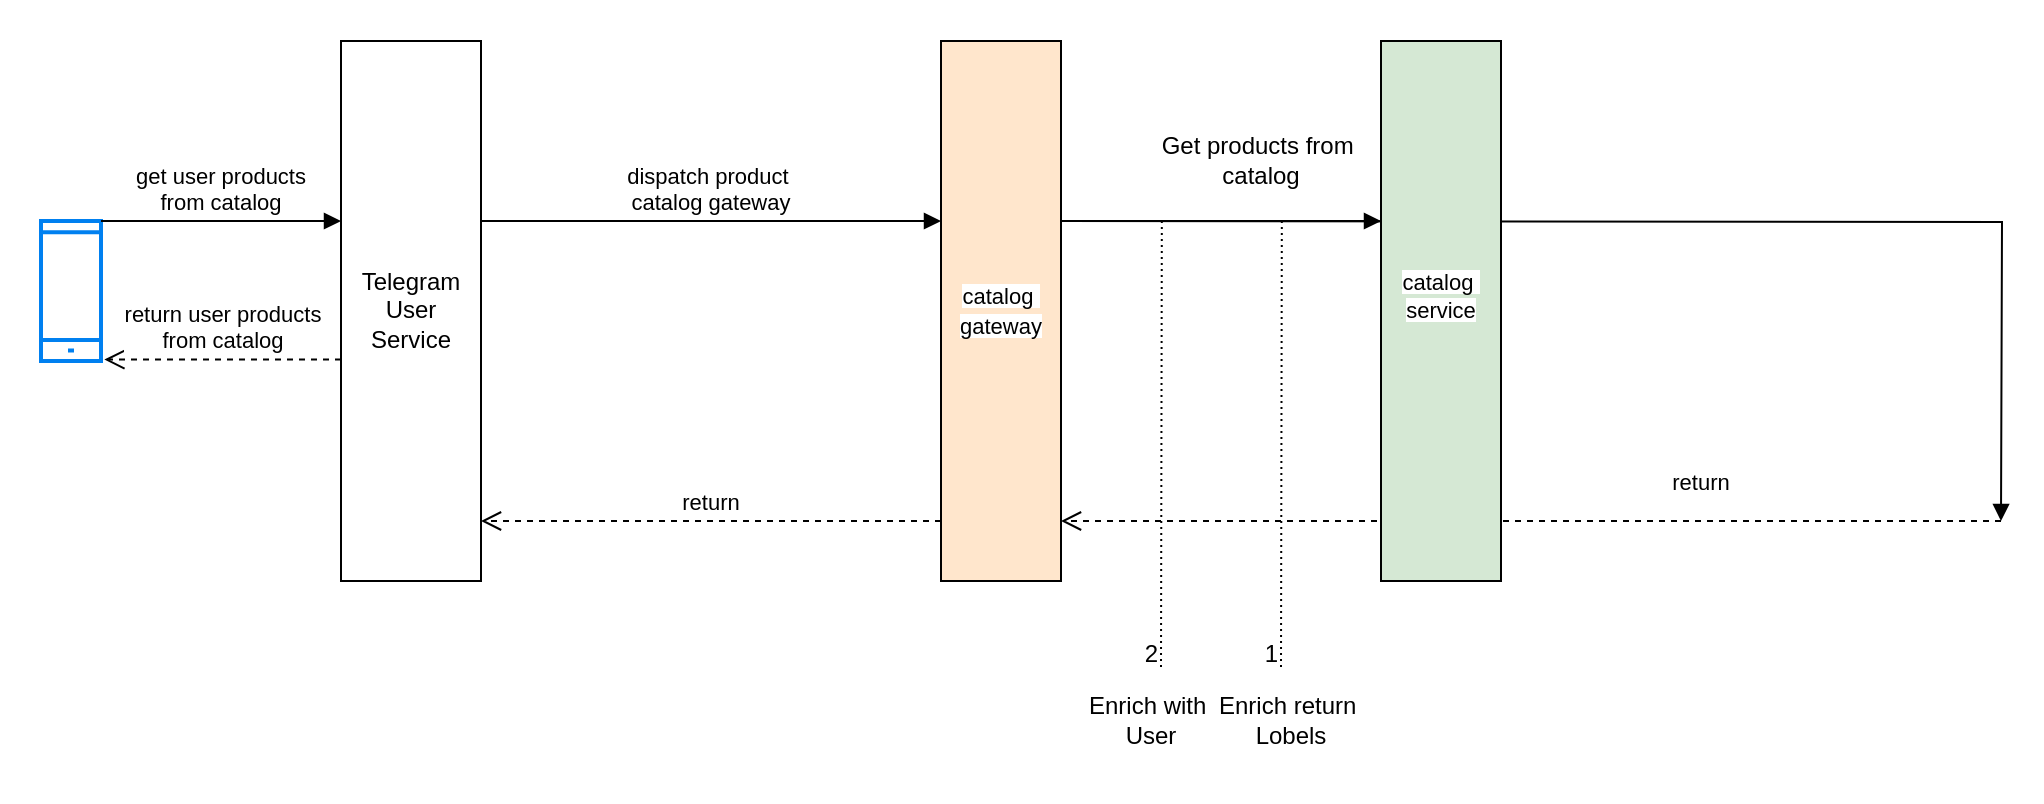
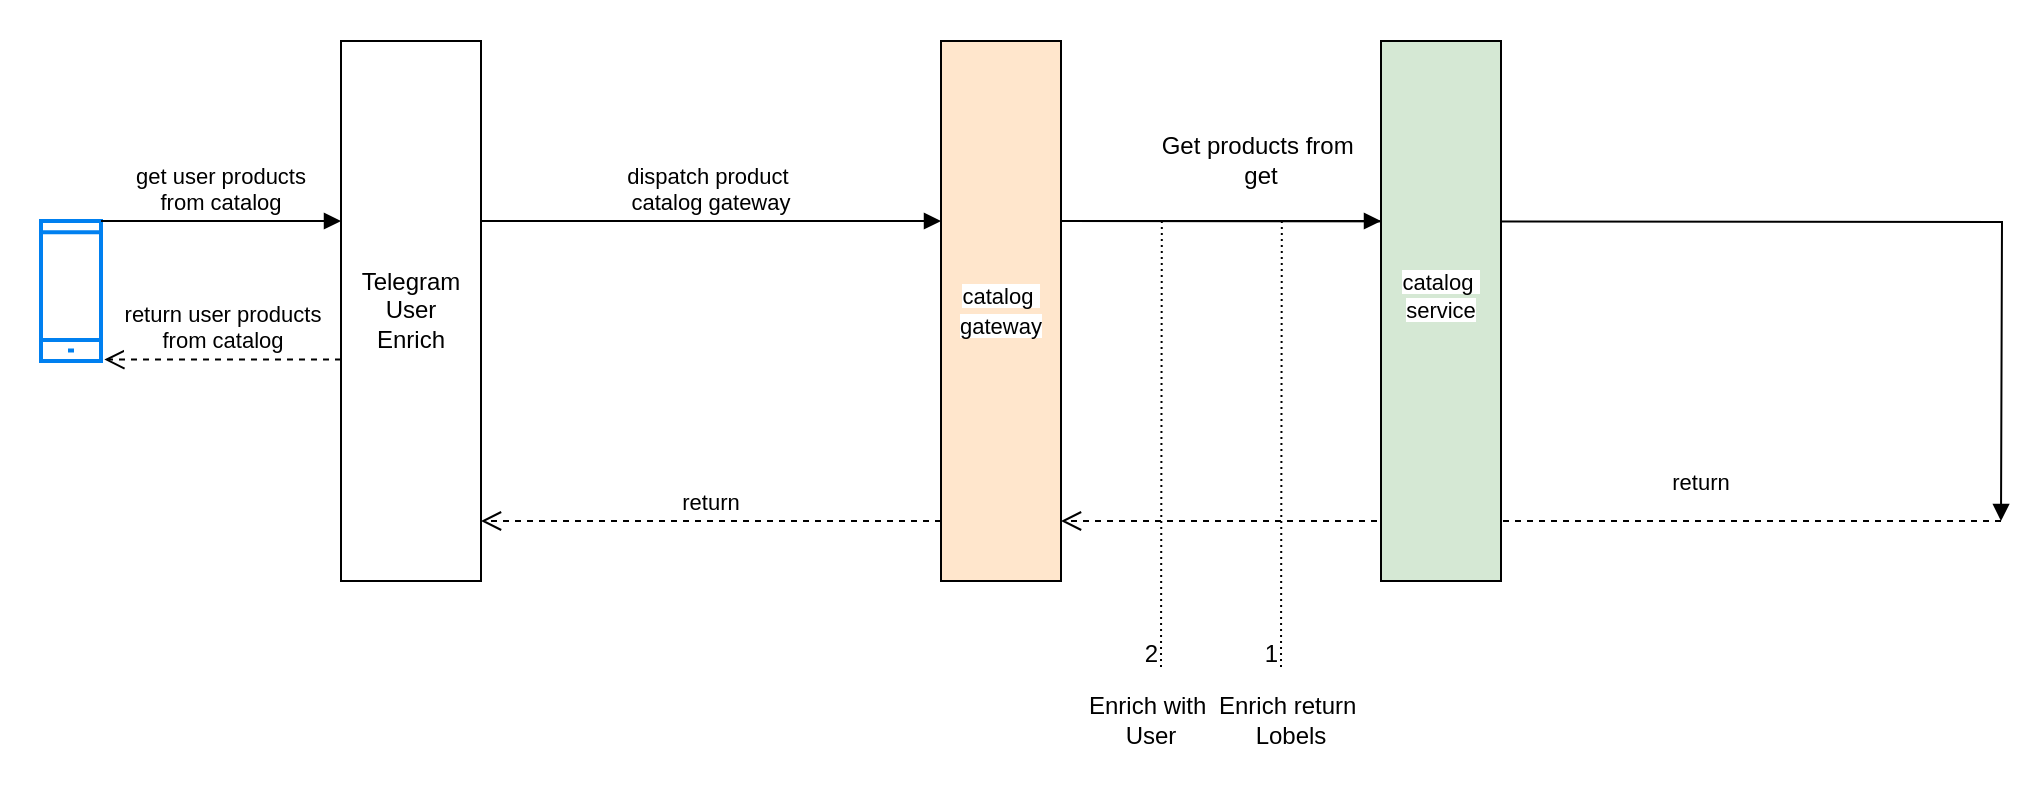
(1262, 161) -> (1262, 161)
(412, 311) -> (412, 311)
